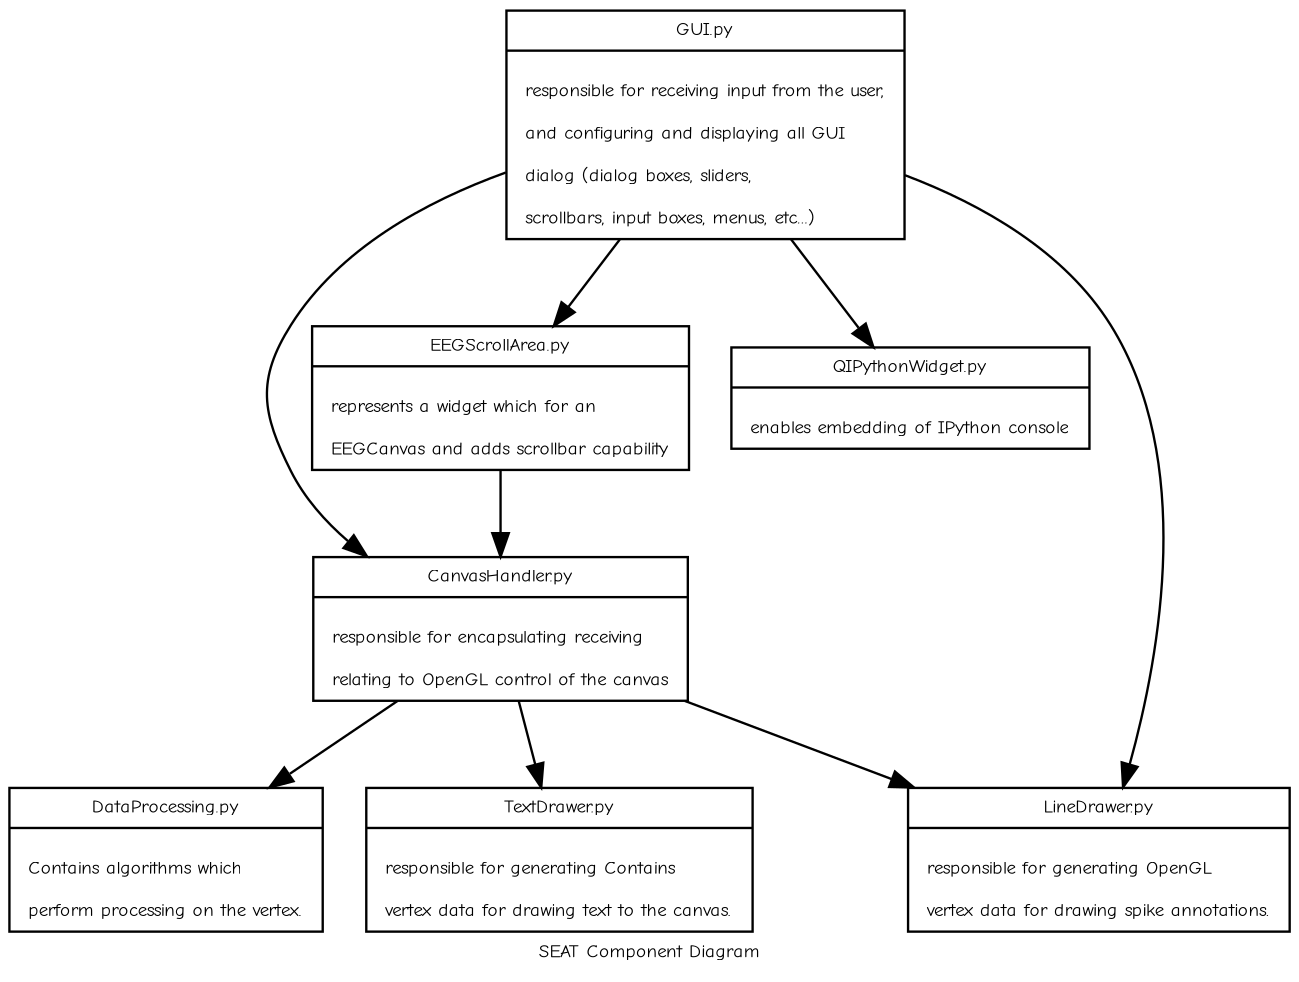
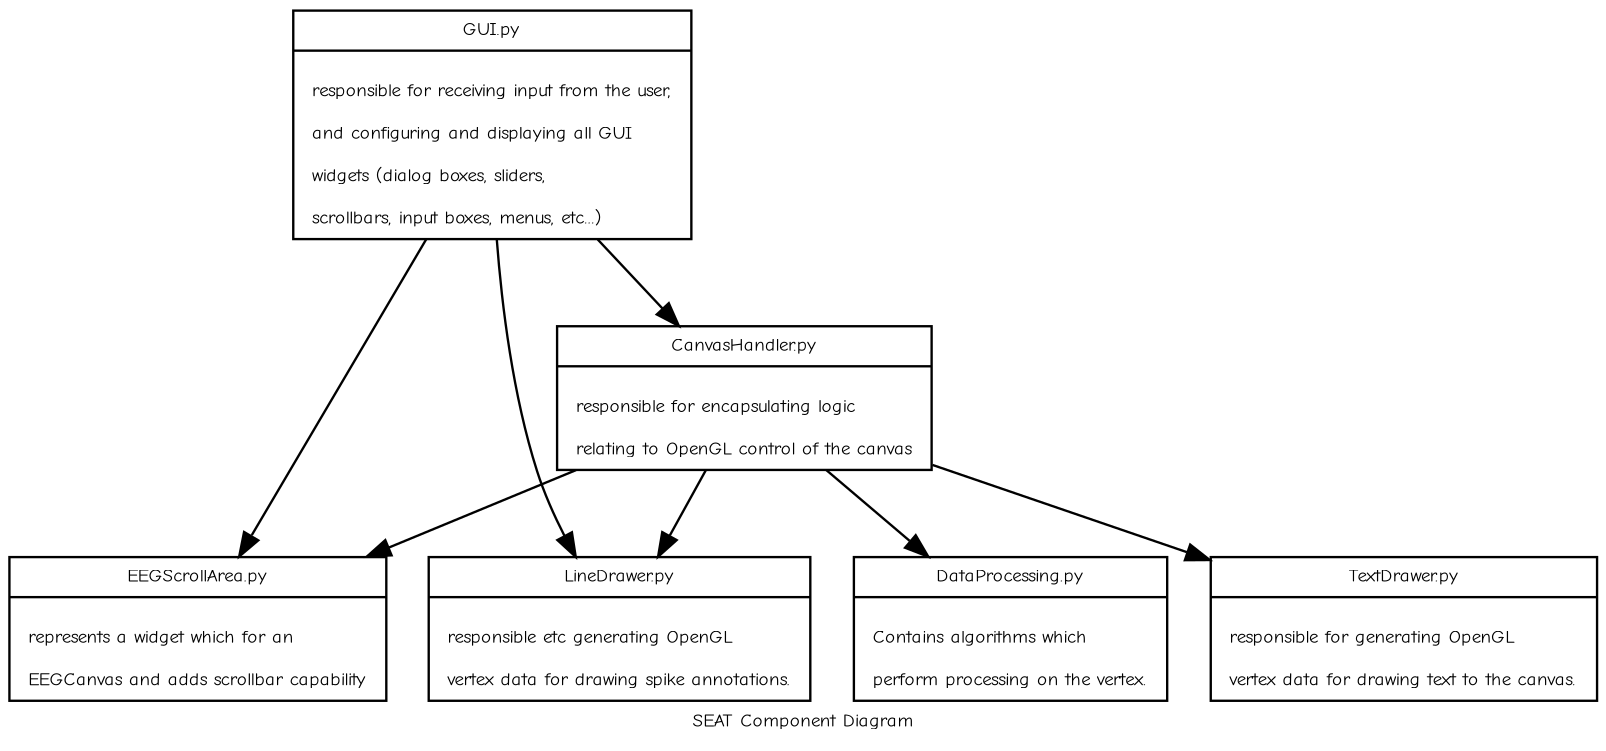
(640, 175) -> (430, 175)
(910, 398) -> none
(501, 501) -> (482, 509)
(489, 637) -> (716, 406)
(531, 868) -> (1372, 637)
(1069, 868) -> (590, 637)
